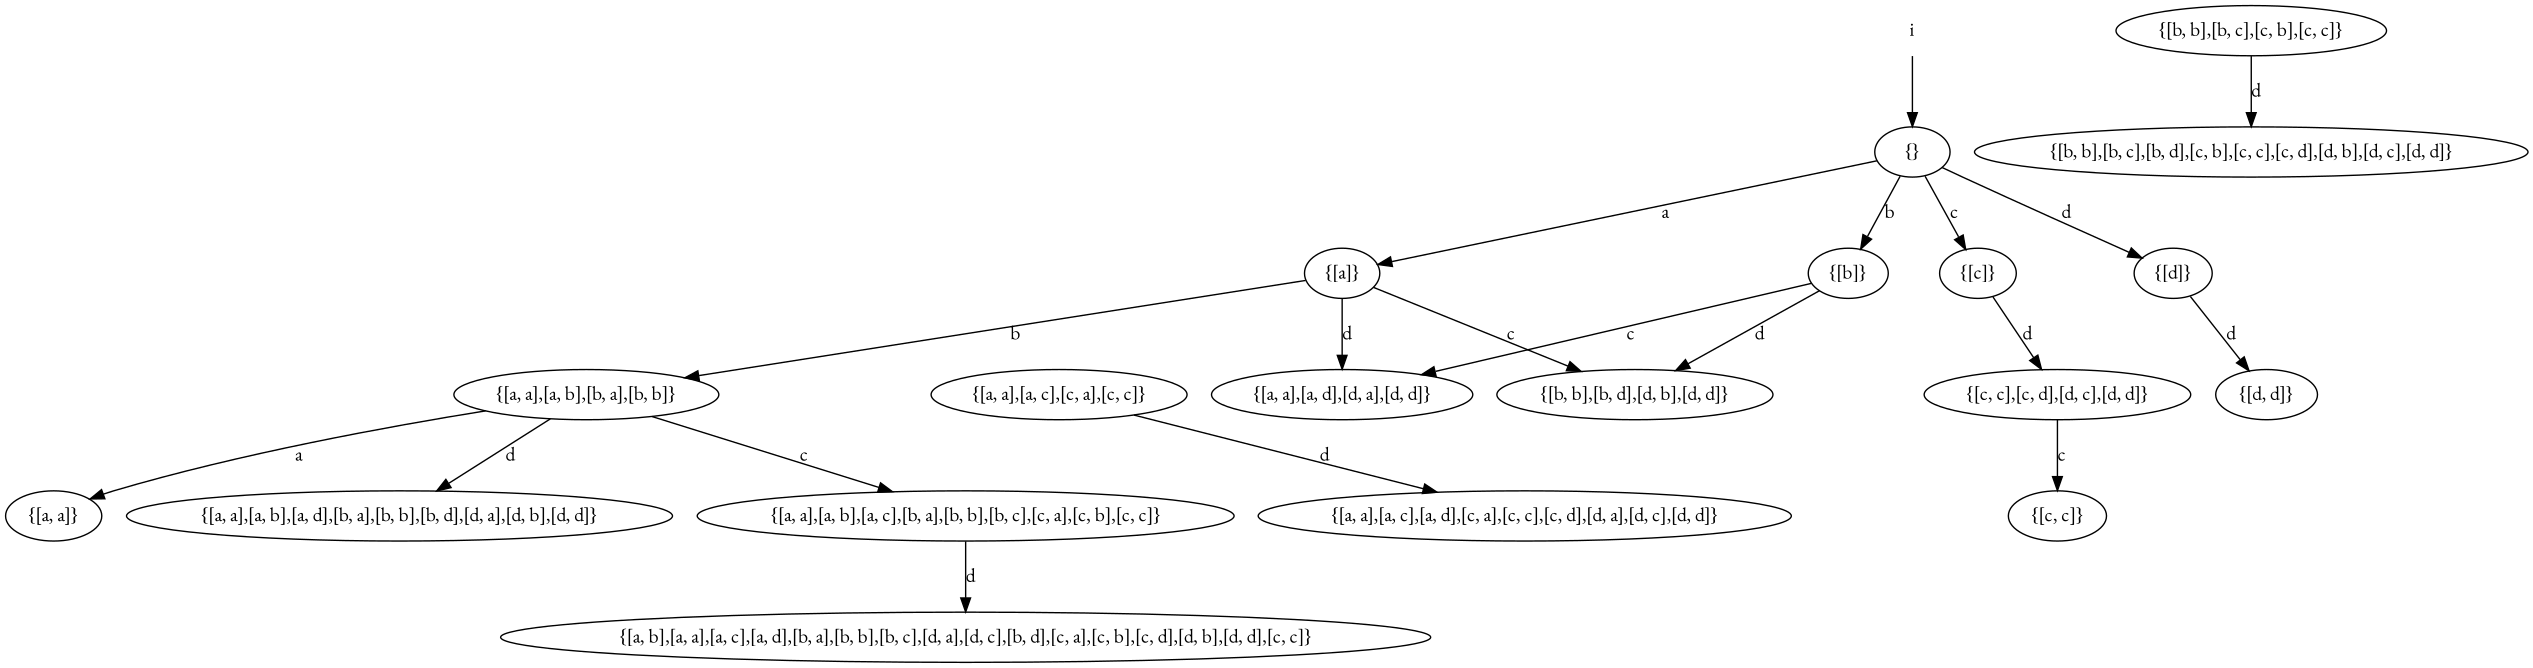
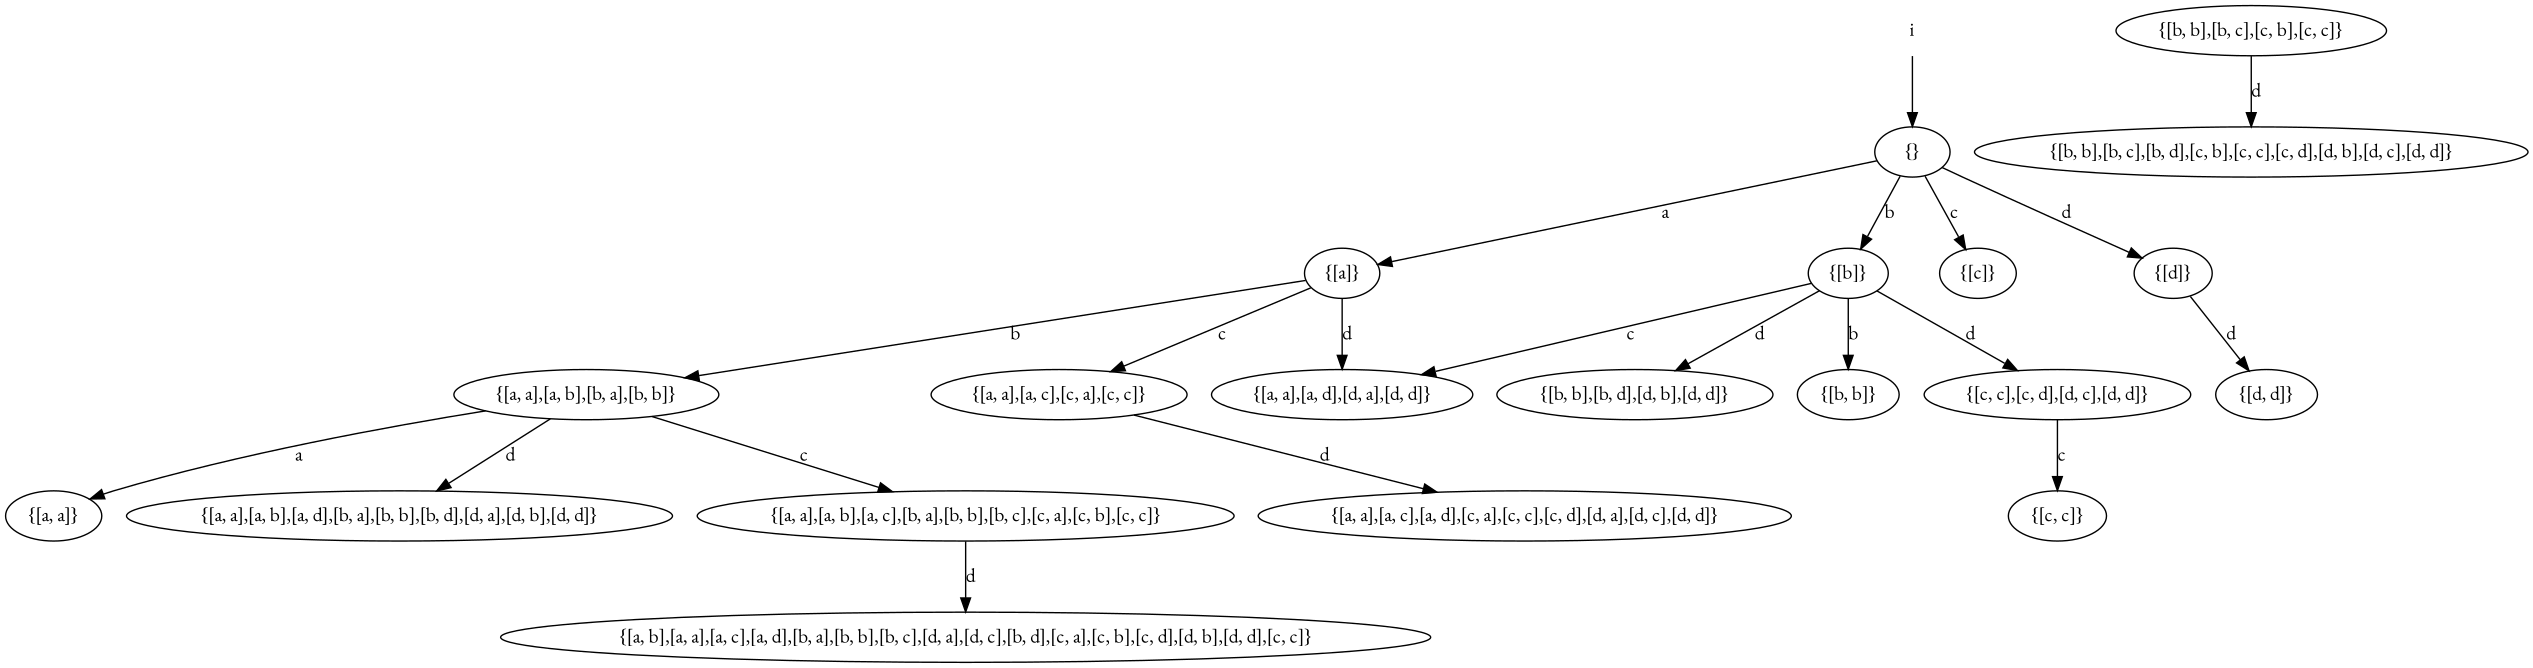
(1471, 327) -> (1217, 327)
(2013, 327) -> (1941, 327)
none -> (1848, 395)
